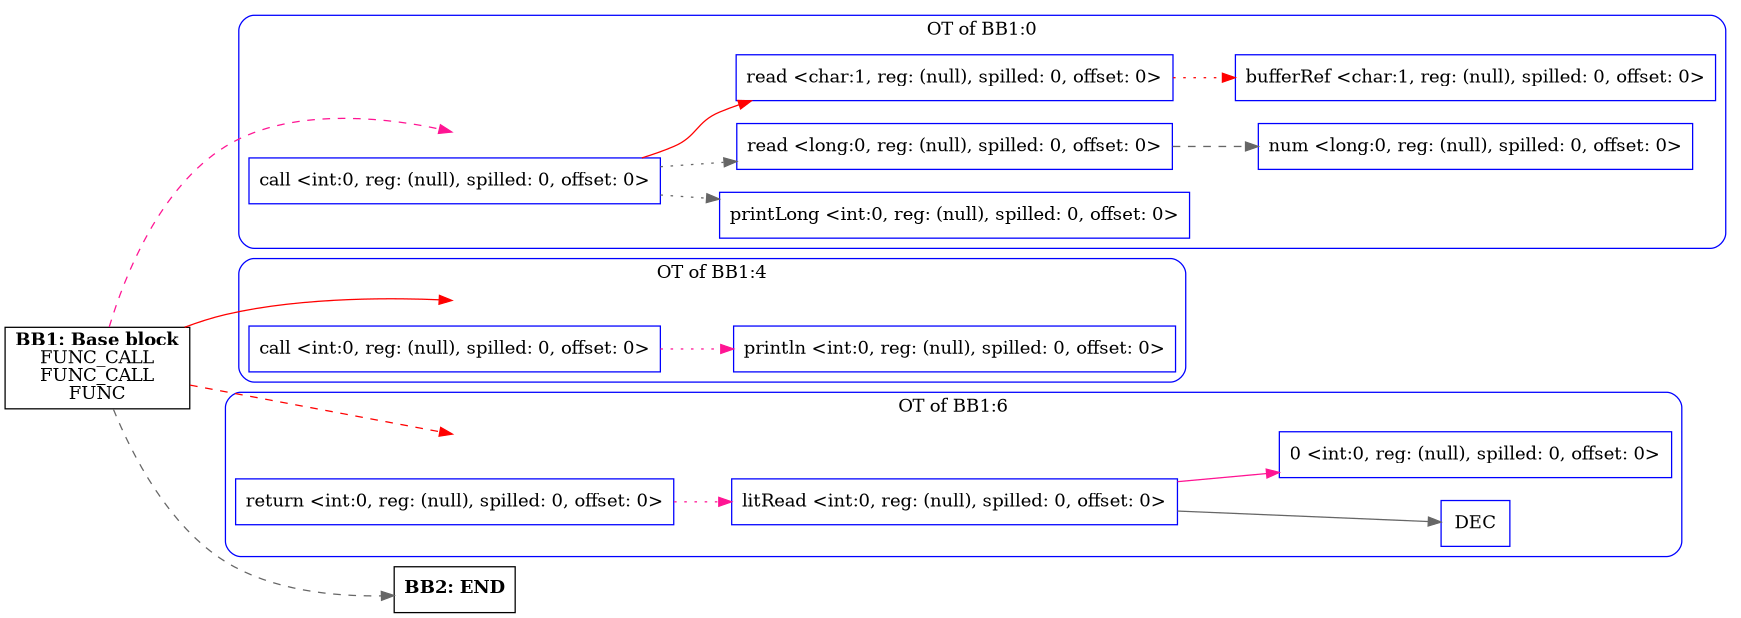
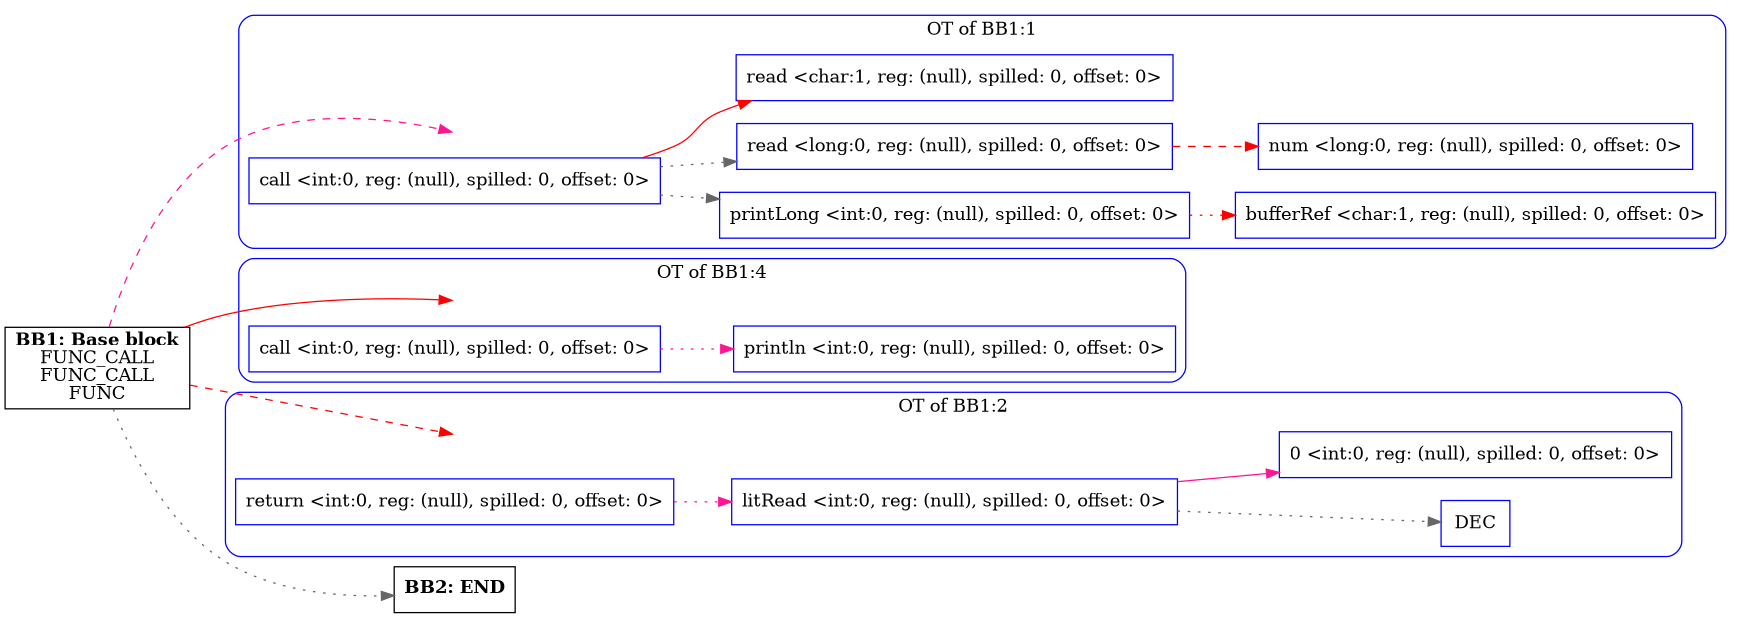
(982, 30) -> (982, 30)
(1198, 78) -> (1206, 215)
(1209, 146) -> (1209, 146)
(954, 407) -> (954, 407)
(1303, 516) -> (1303, 516)
(213, 553) -> (213, 553)
